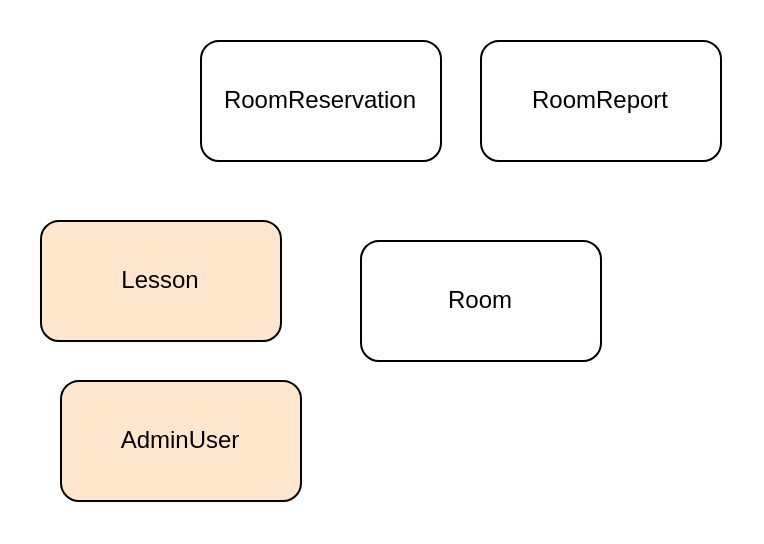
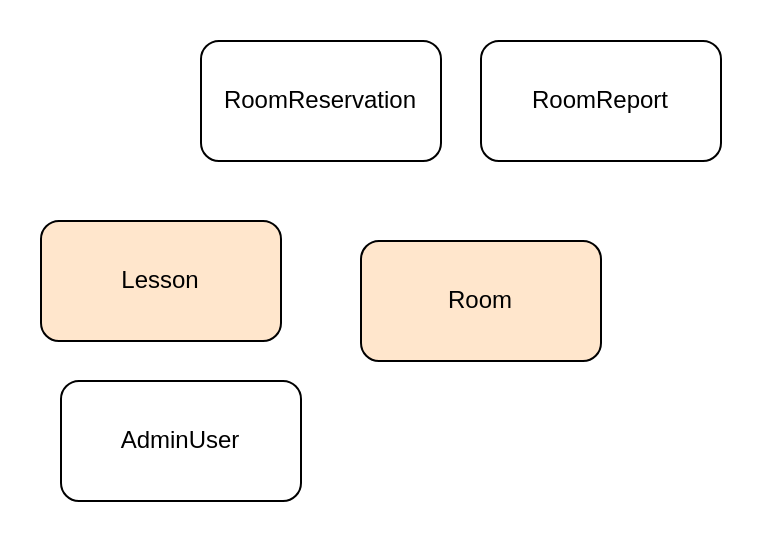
(481, 301) -> (481, 301)
(181, 441) -> (181, 441)
